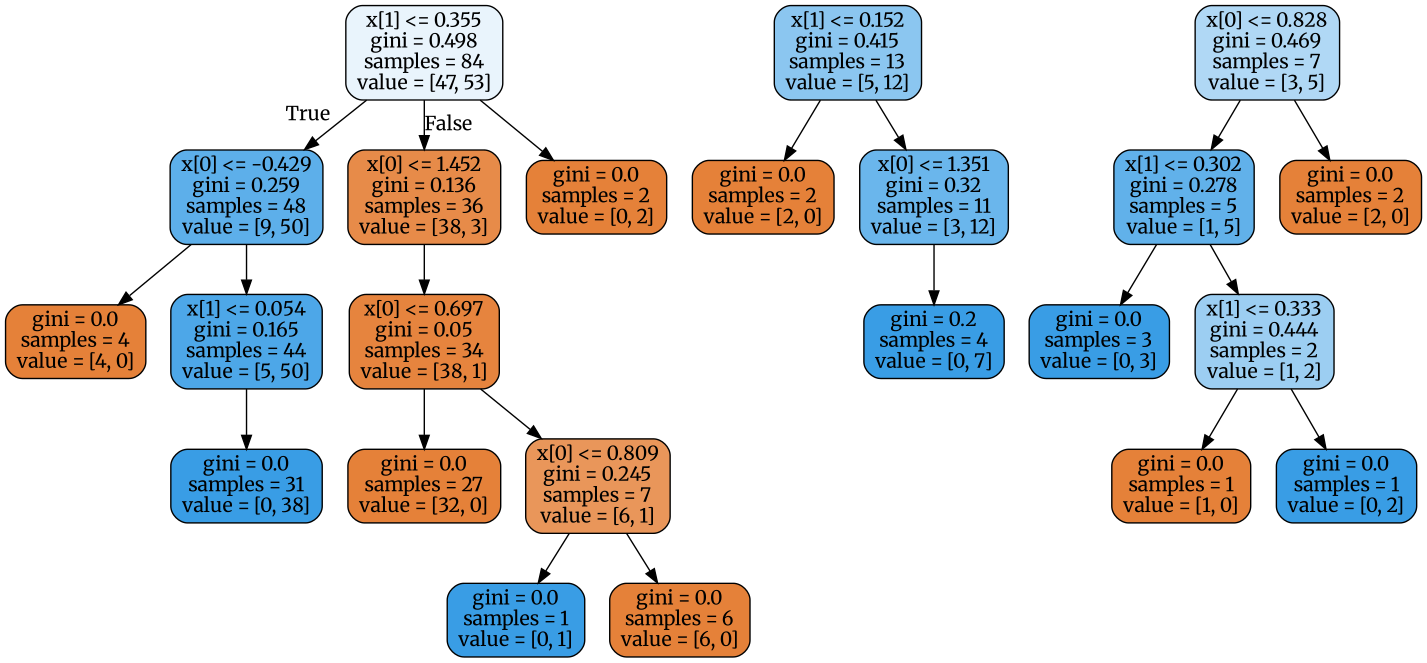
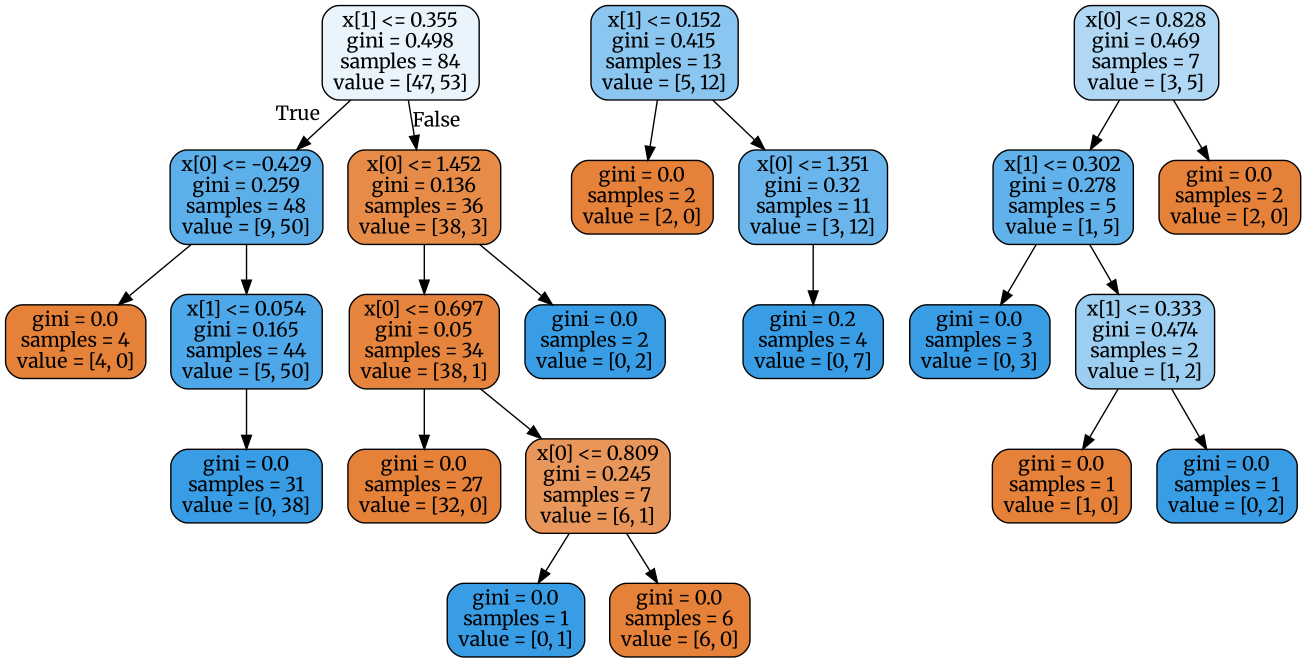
(511, 126) -> (510, 270)
(597, 197) -> (595, 342)
(1265, 342) -> (1145, 342)
